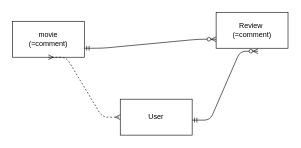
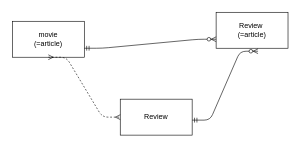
(252, 30) -> (252, 30)
(48, 39) -> (48, 39)
(156, 117) -> (156, 117)
